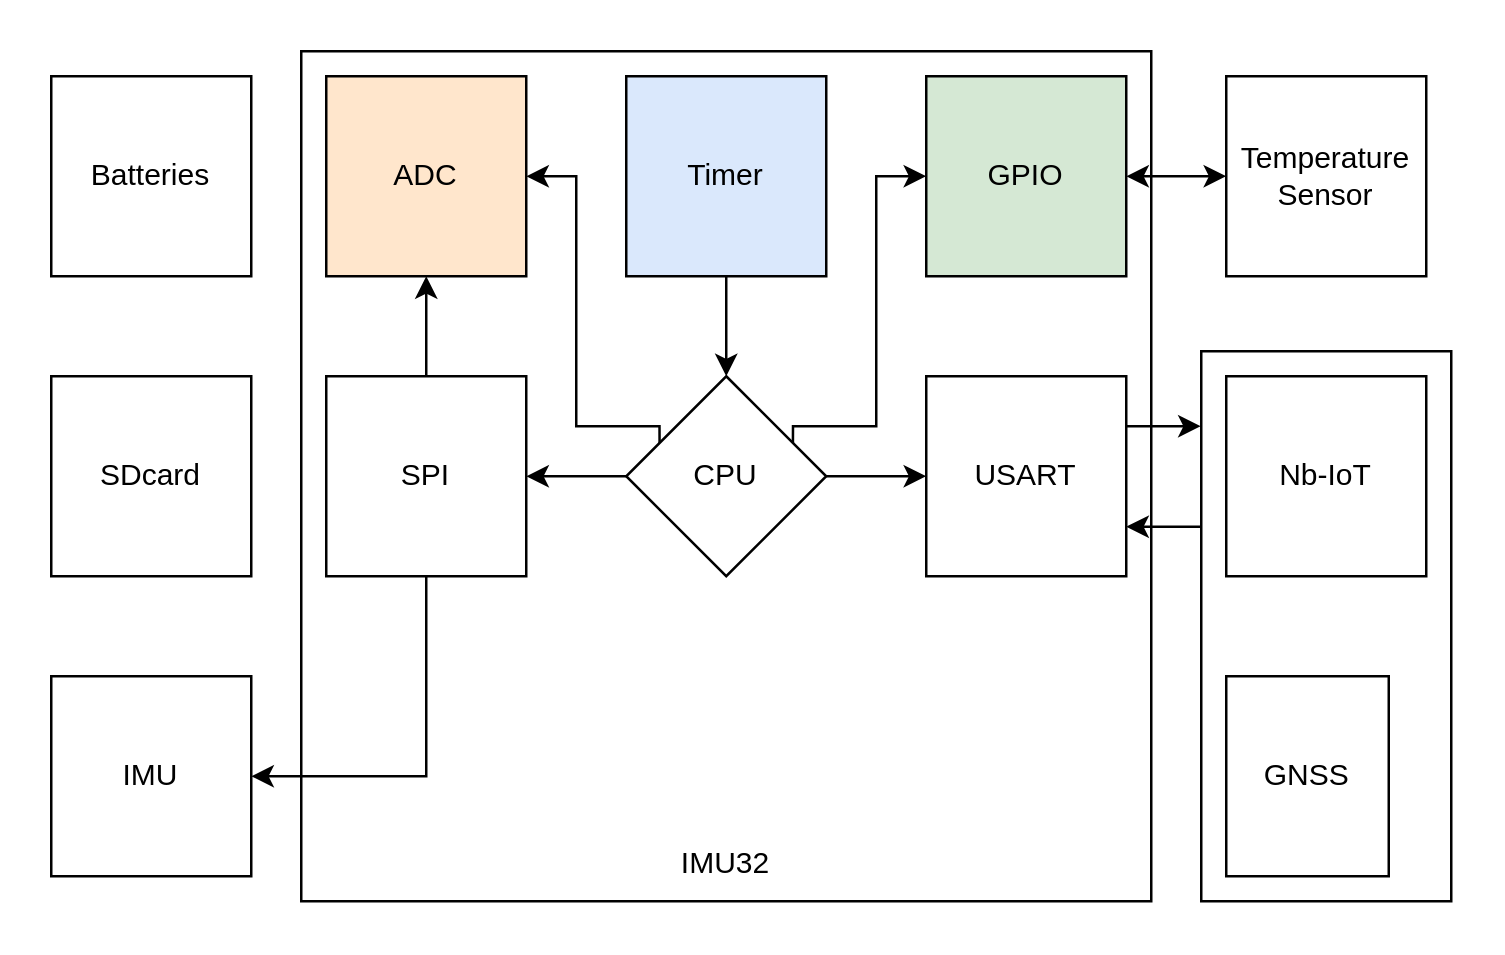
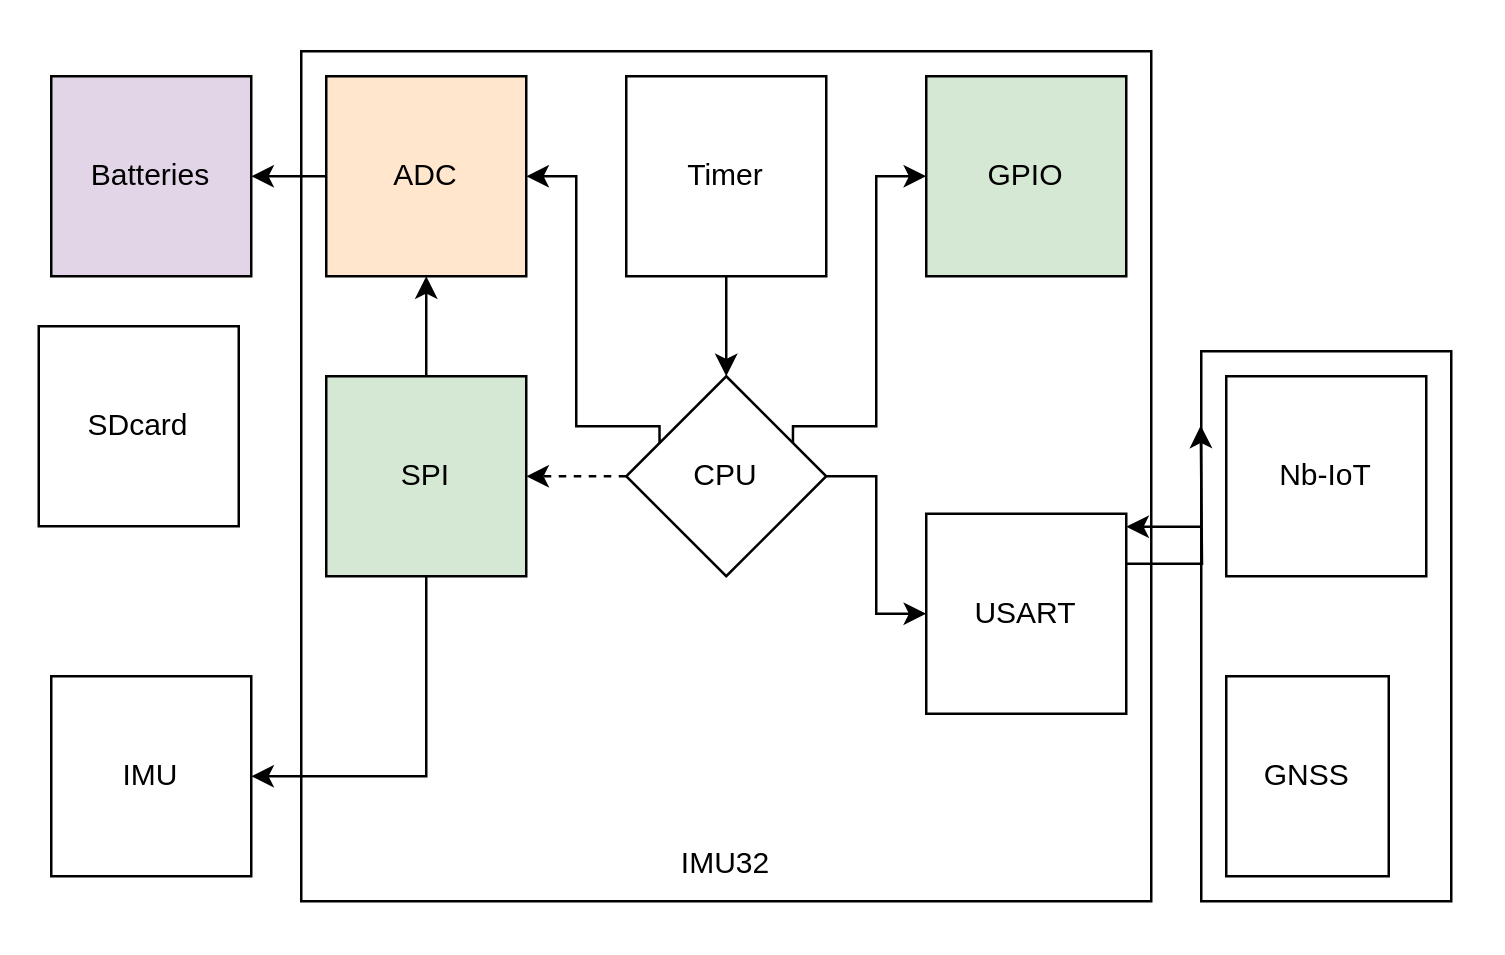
(151, 176) -> (151, 176)
none -> (280, 176)
(726, 176) -> (726, 176)
(1176, 176) -> none
(1326, 176) -> none
(151, 476) -> (139, 426)
(426, 476) -> (426, 476)
(585, 476) -> (585, 476)
(1026, 476) -> (1026, 614)
